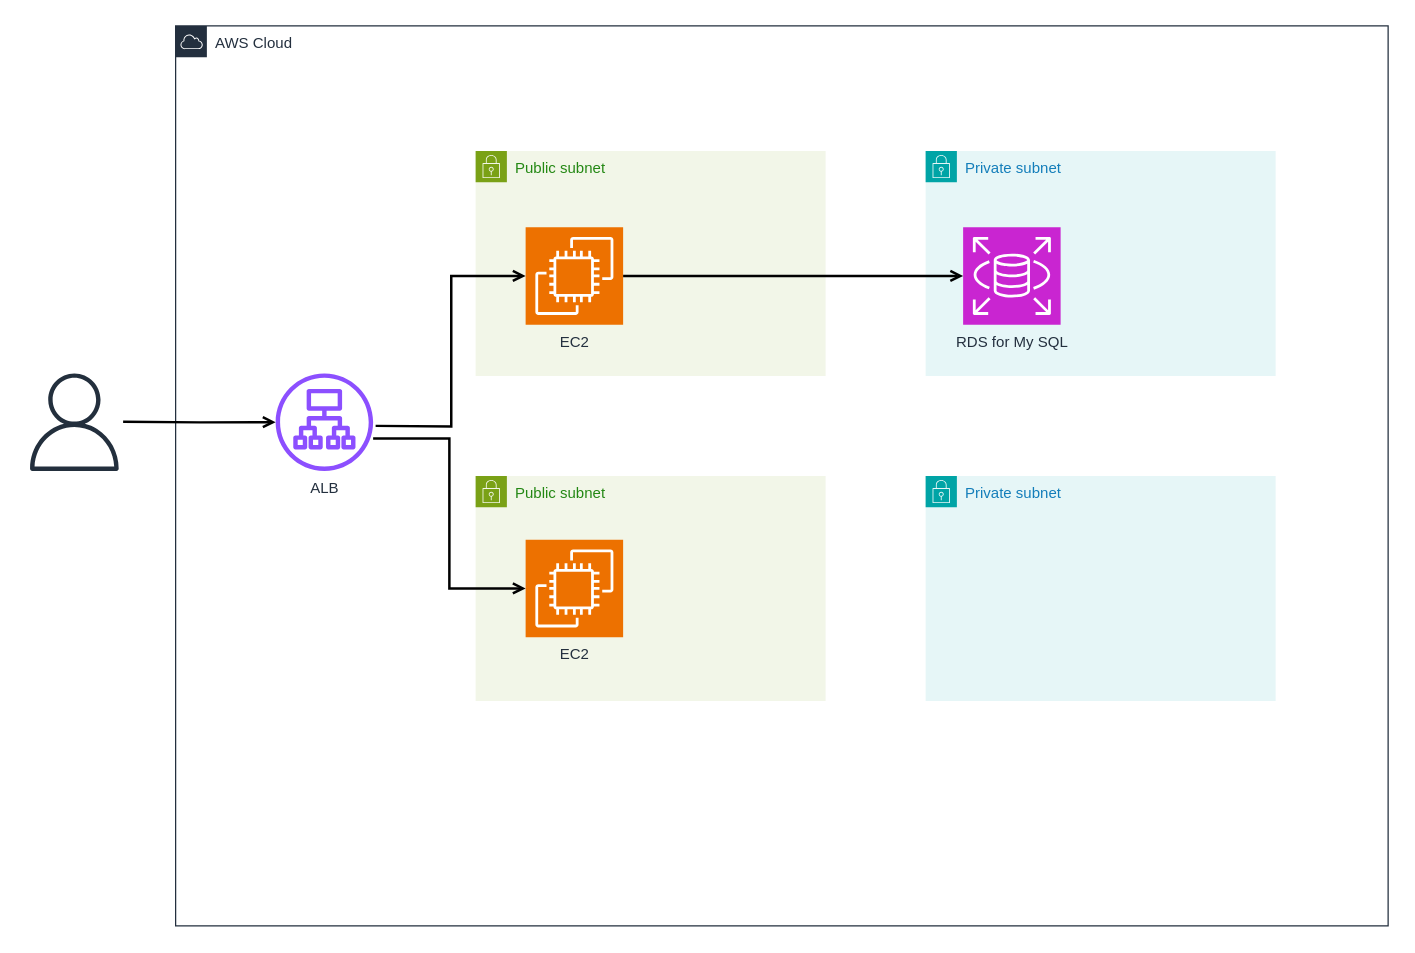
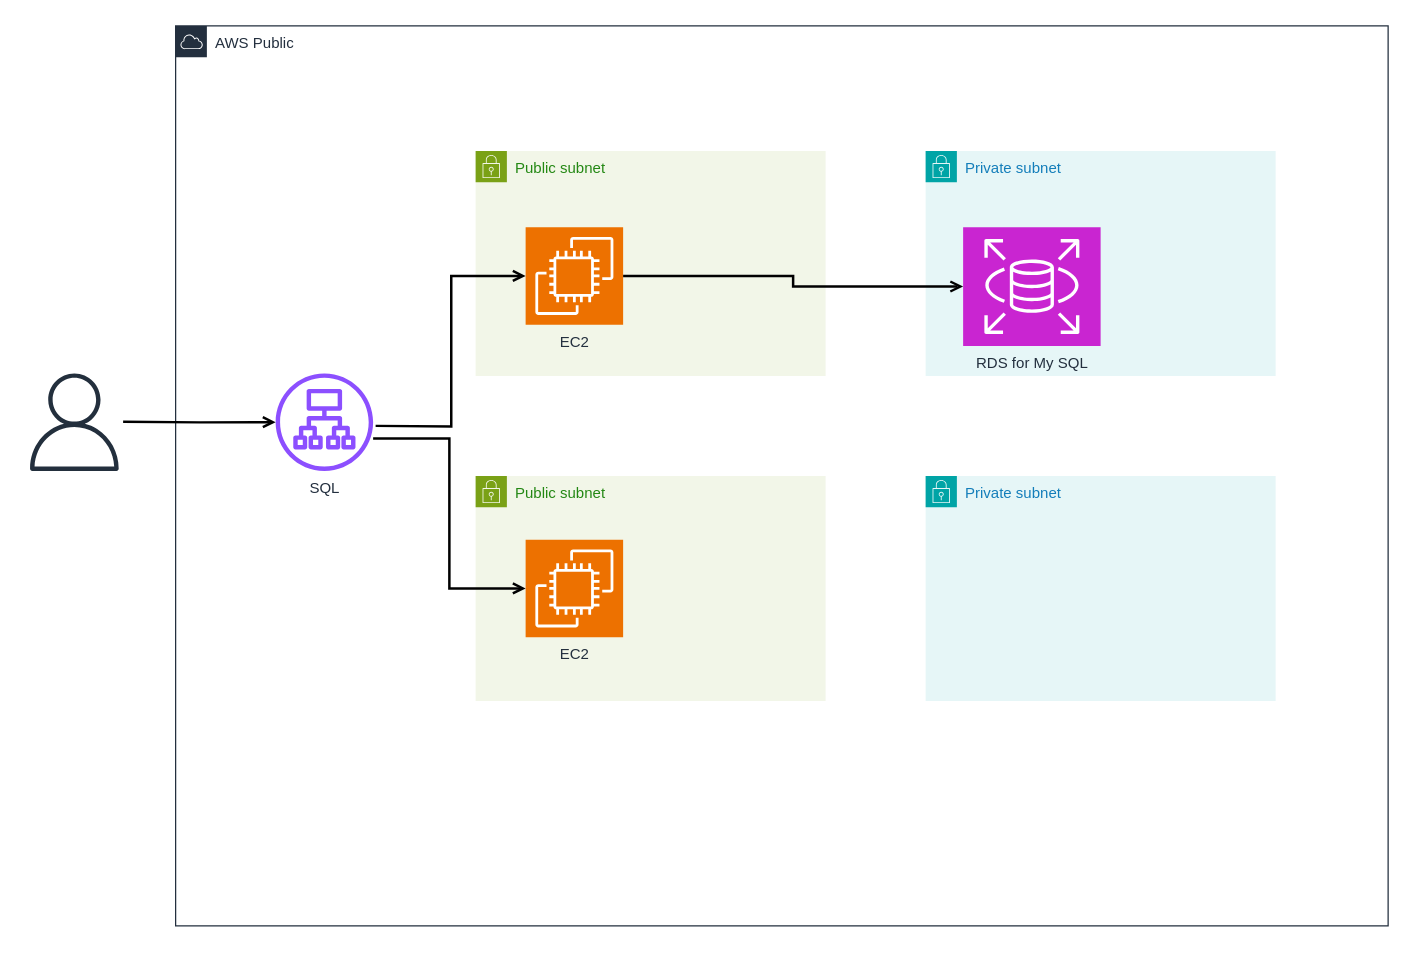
(250, 43) -> (252, 43)
(1012, 276) -> (1032, 286)
(325, 488) -> (325, 488)
